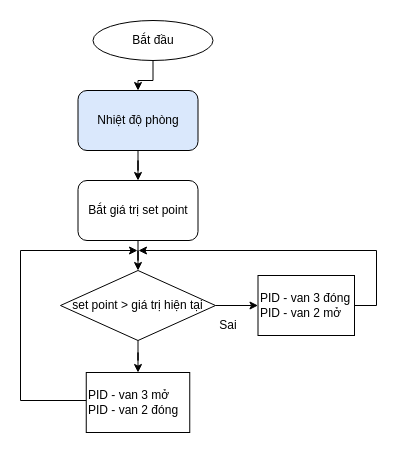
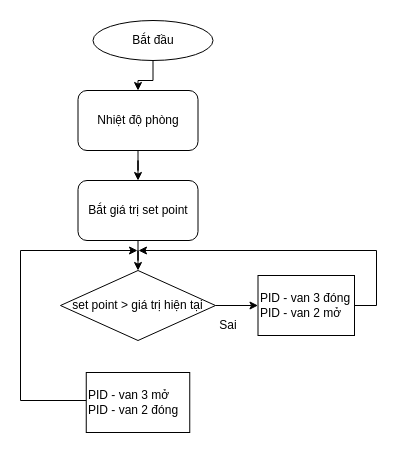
(138, 121) -> (138, 121)
(138, 361) -> none
